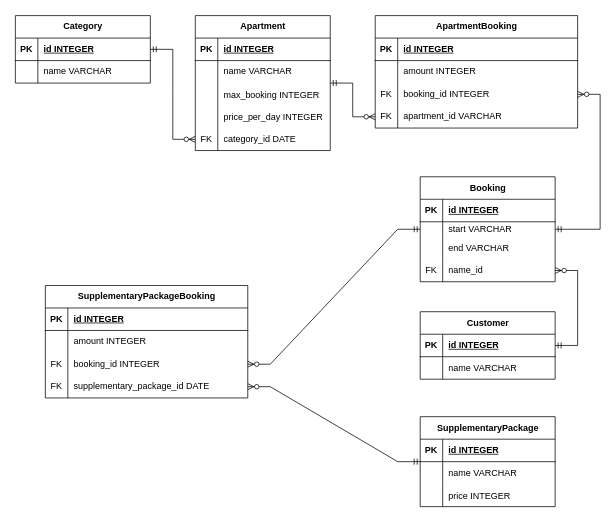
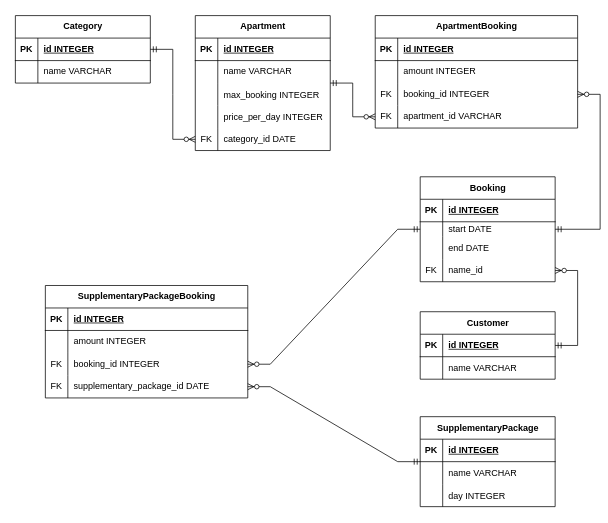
(480, 229) -> (473, 229)
(475, 248) -> (467, 248)
(479, 496) -> (475, 496)
